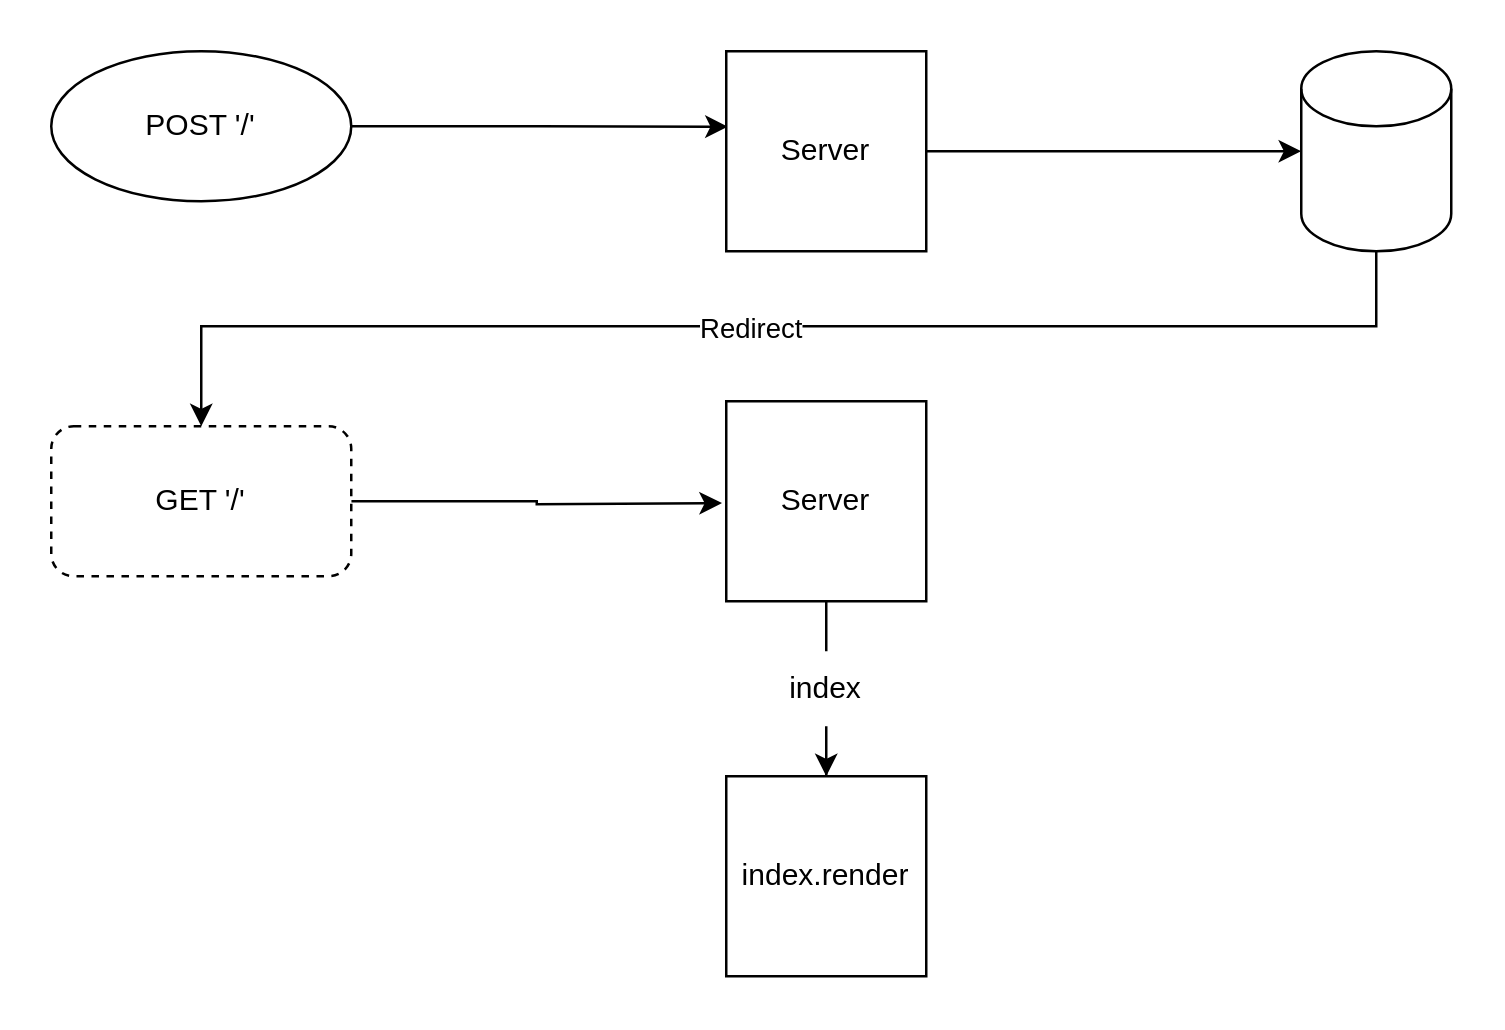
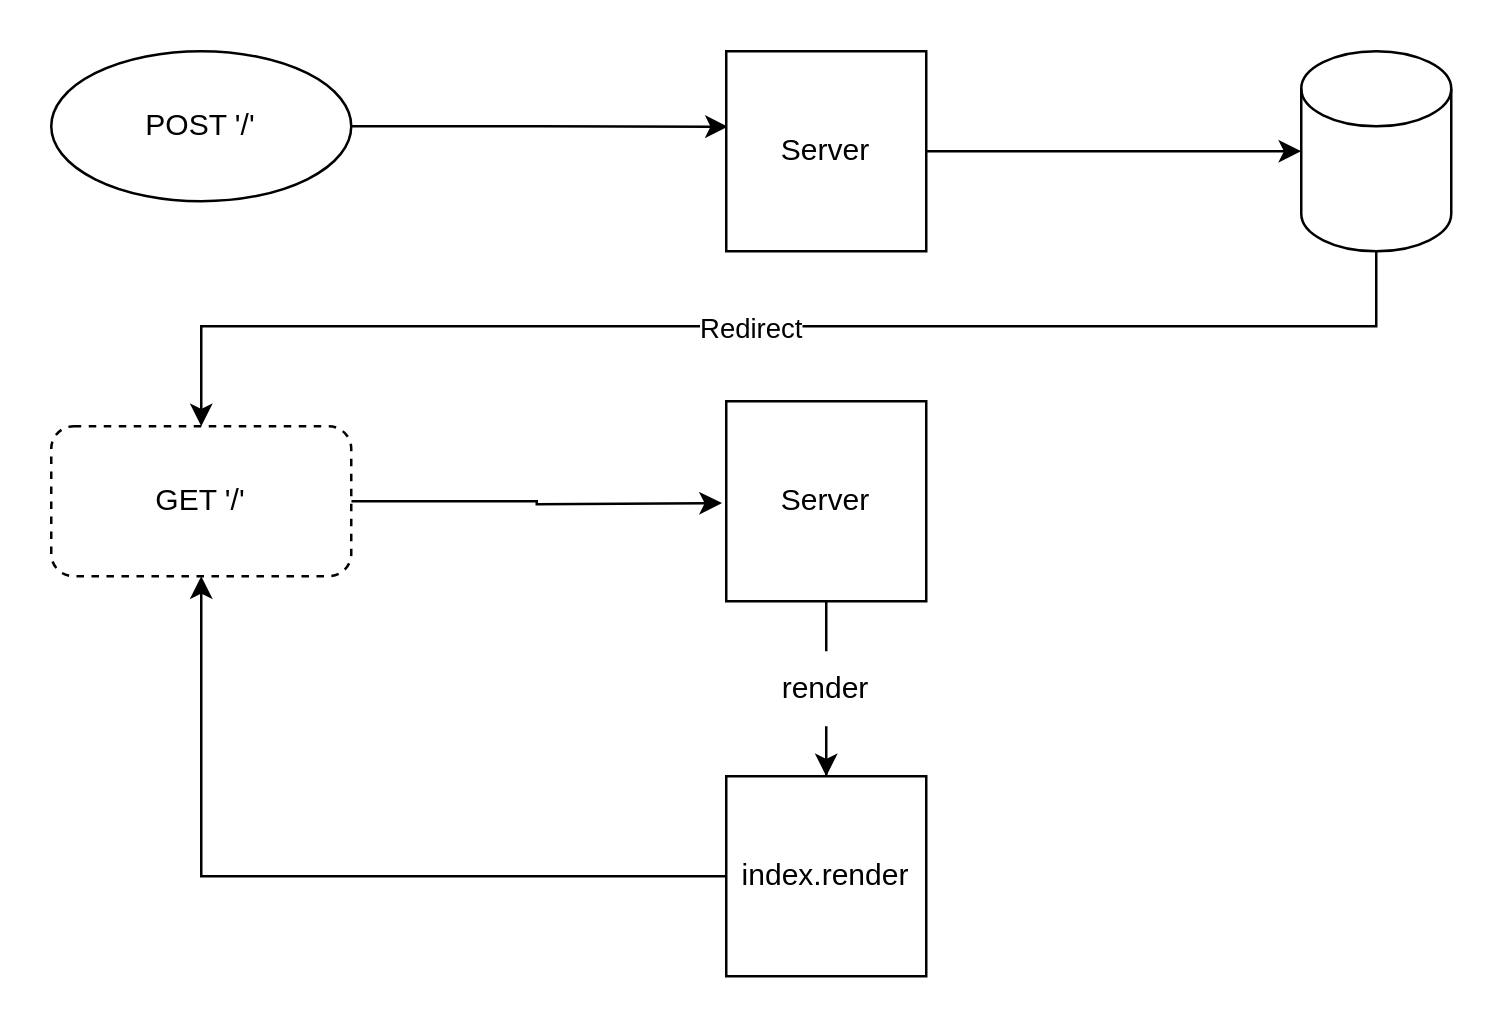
(826, 689) -> (826, 689)
none -> (322, 876)
